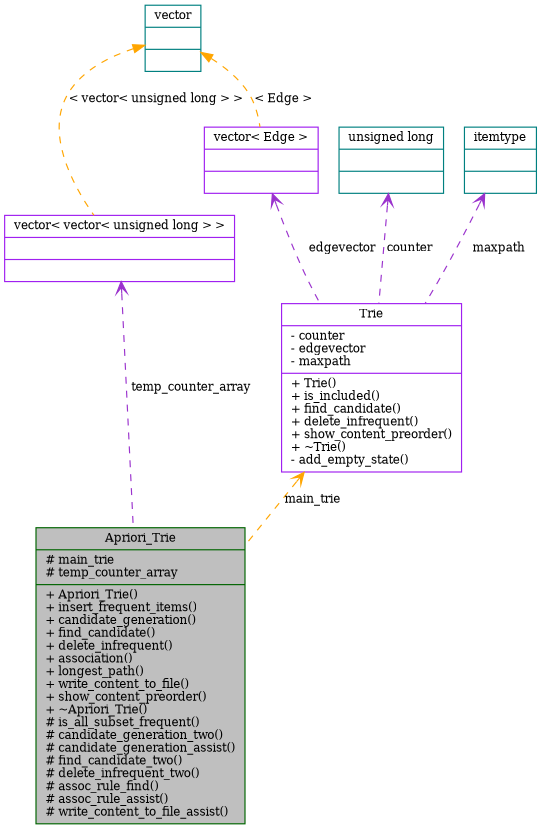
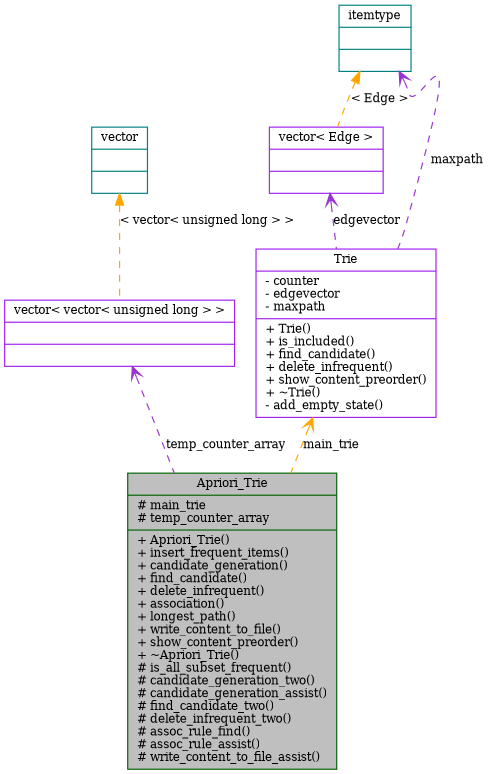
(244, 87) -> (346, 104)
(391, 160) -> none
